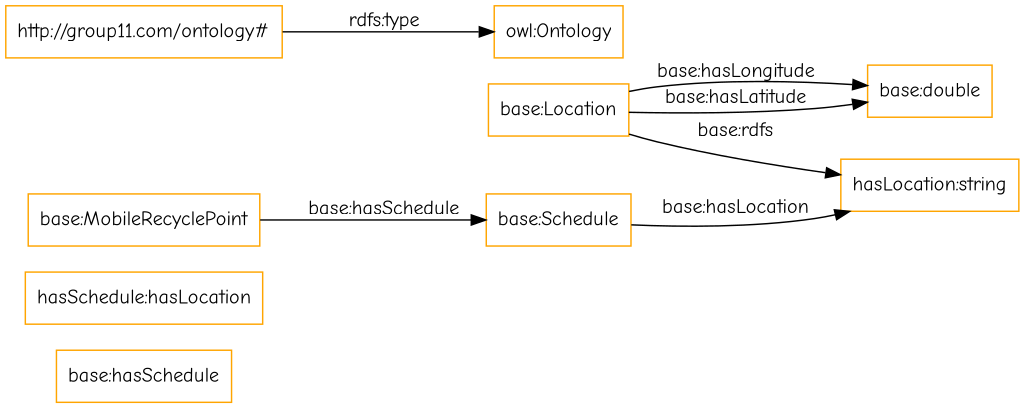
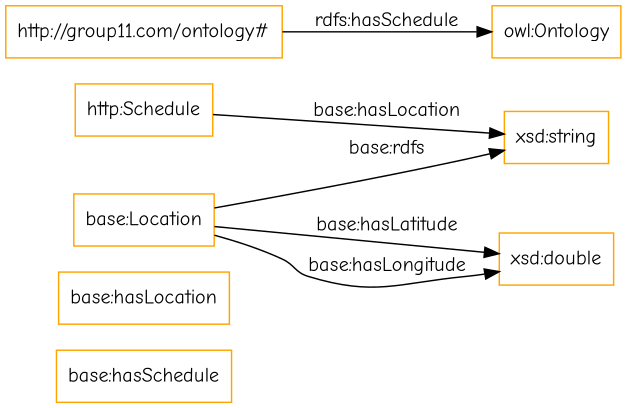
(384, 21) -> (387, 21)
(930, 91) -> (556, 259)
(930, 185) -> (556, 137)
(144, 220) -> none
(559, 220) -> (144, 110)
(144, 298) -> (144, 298)
